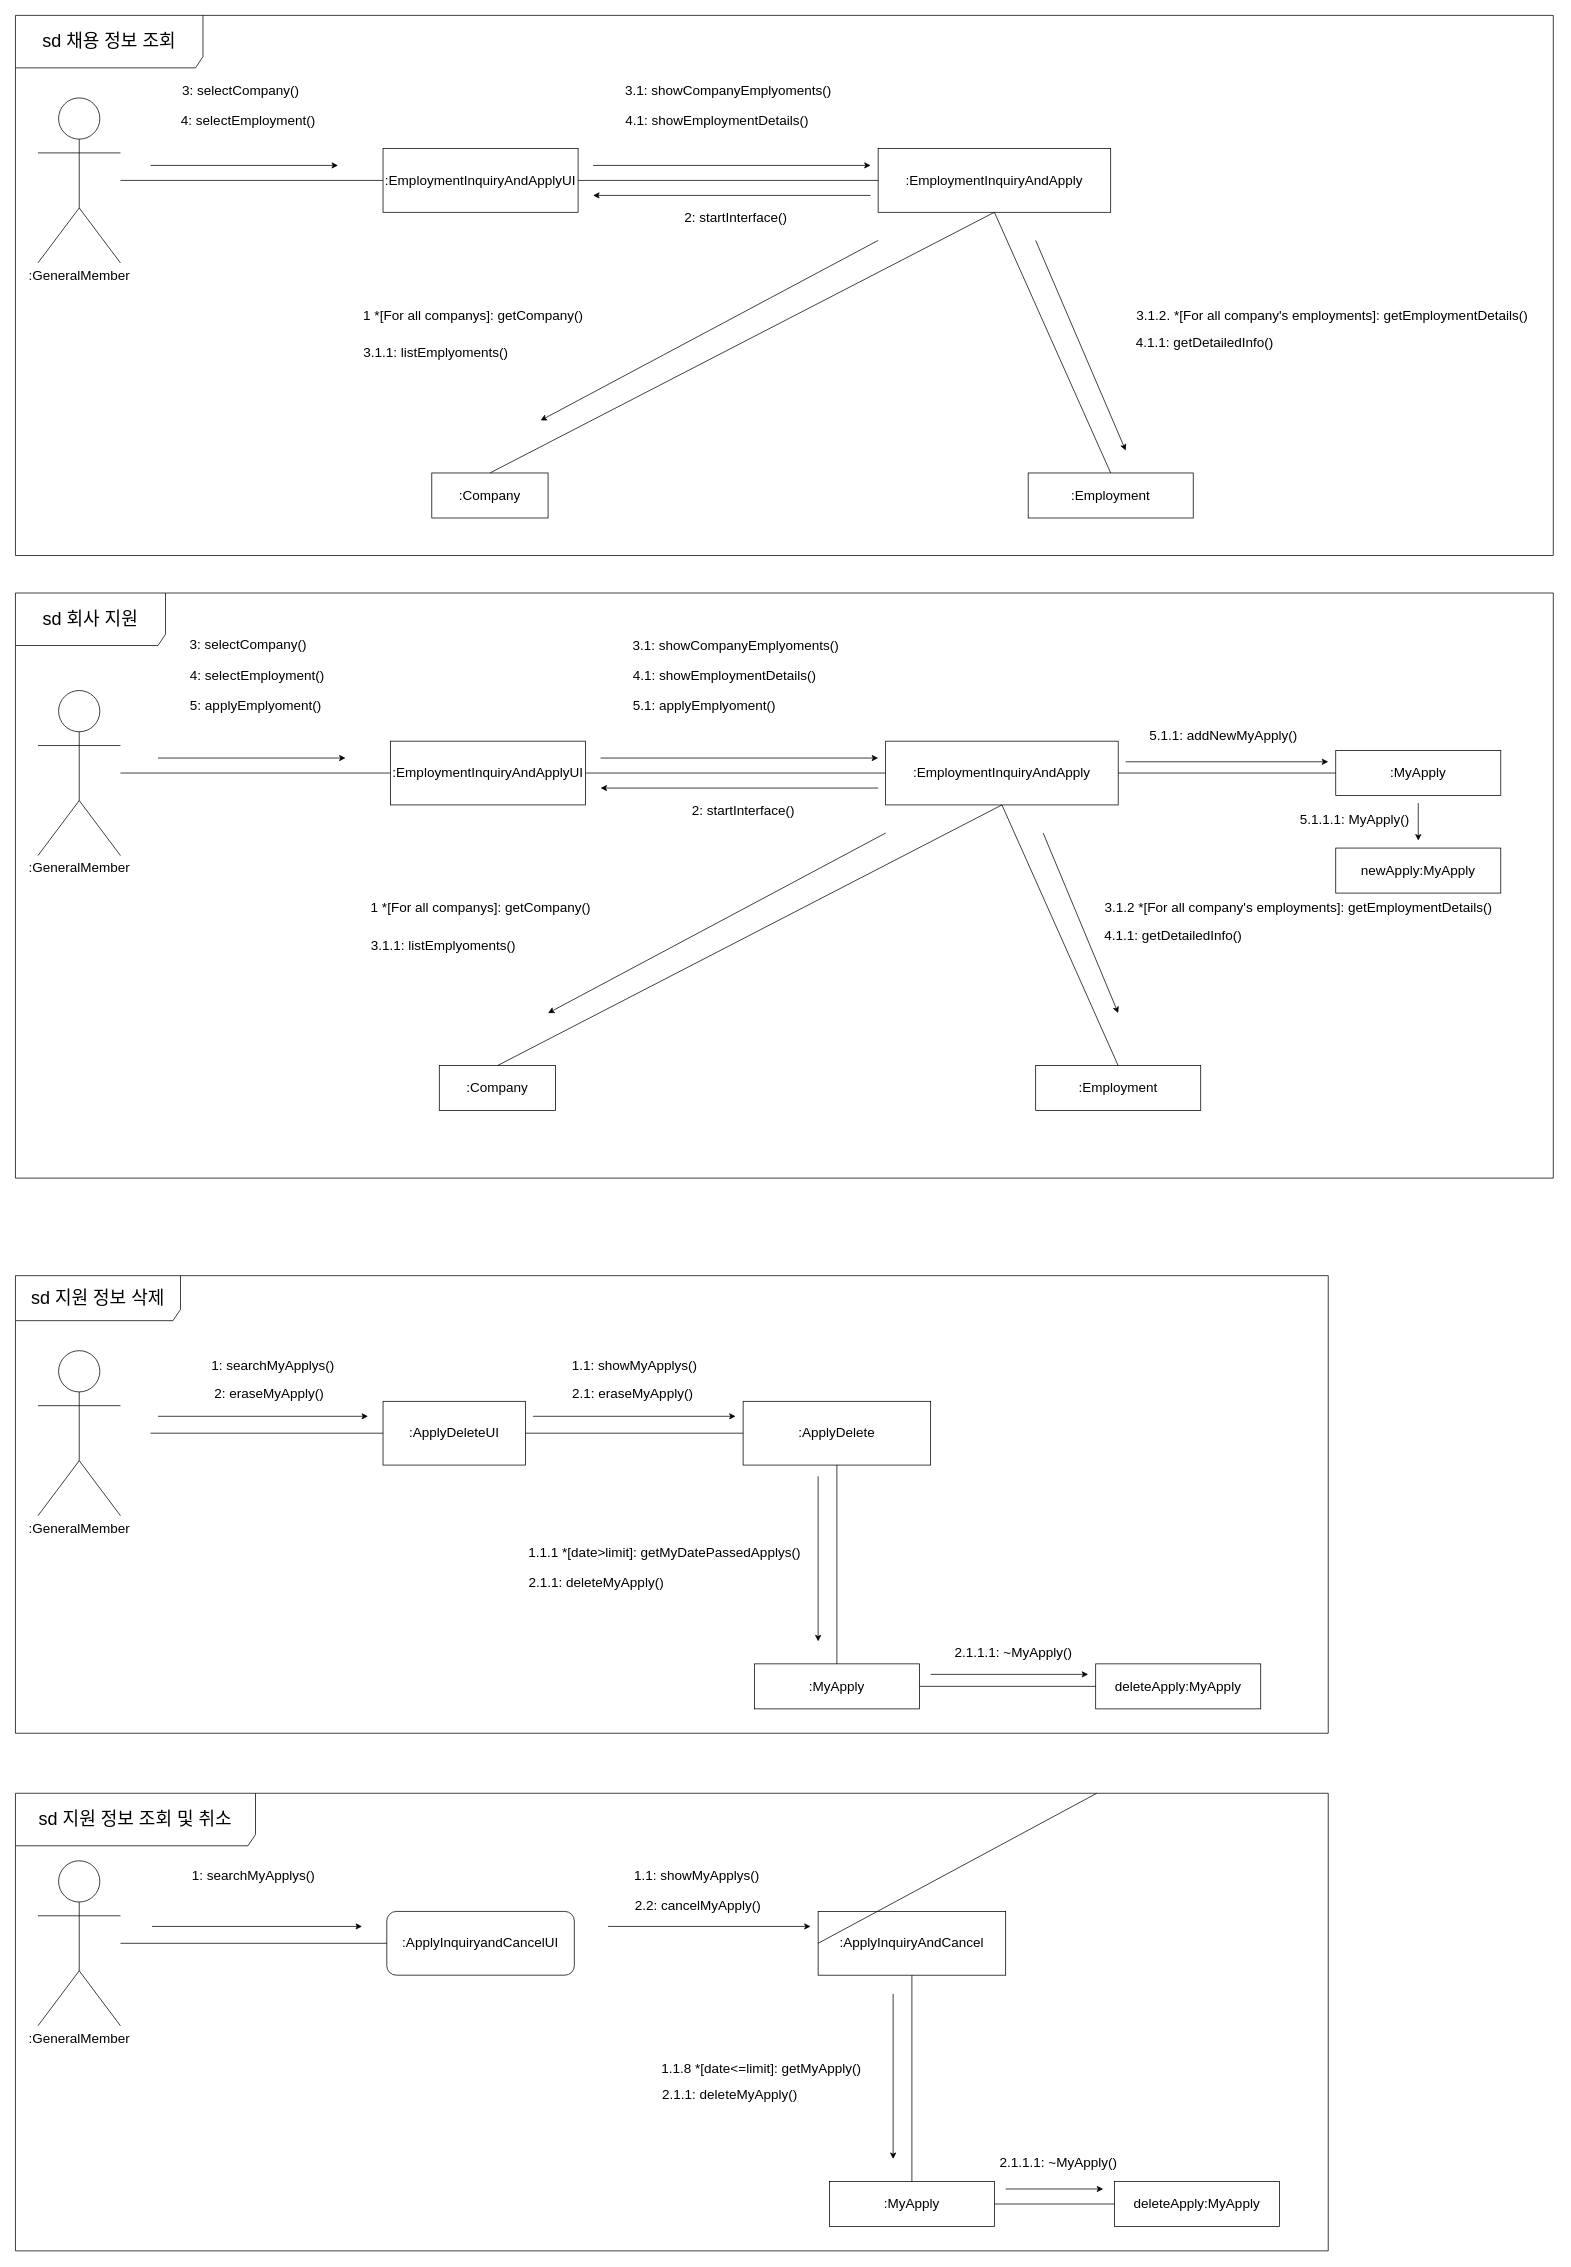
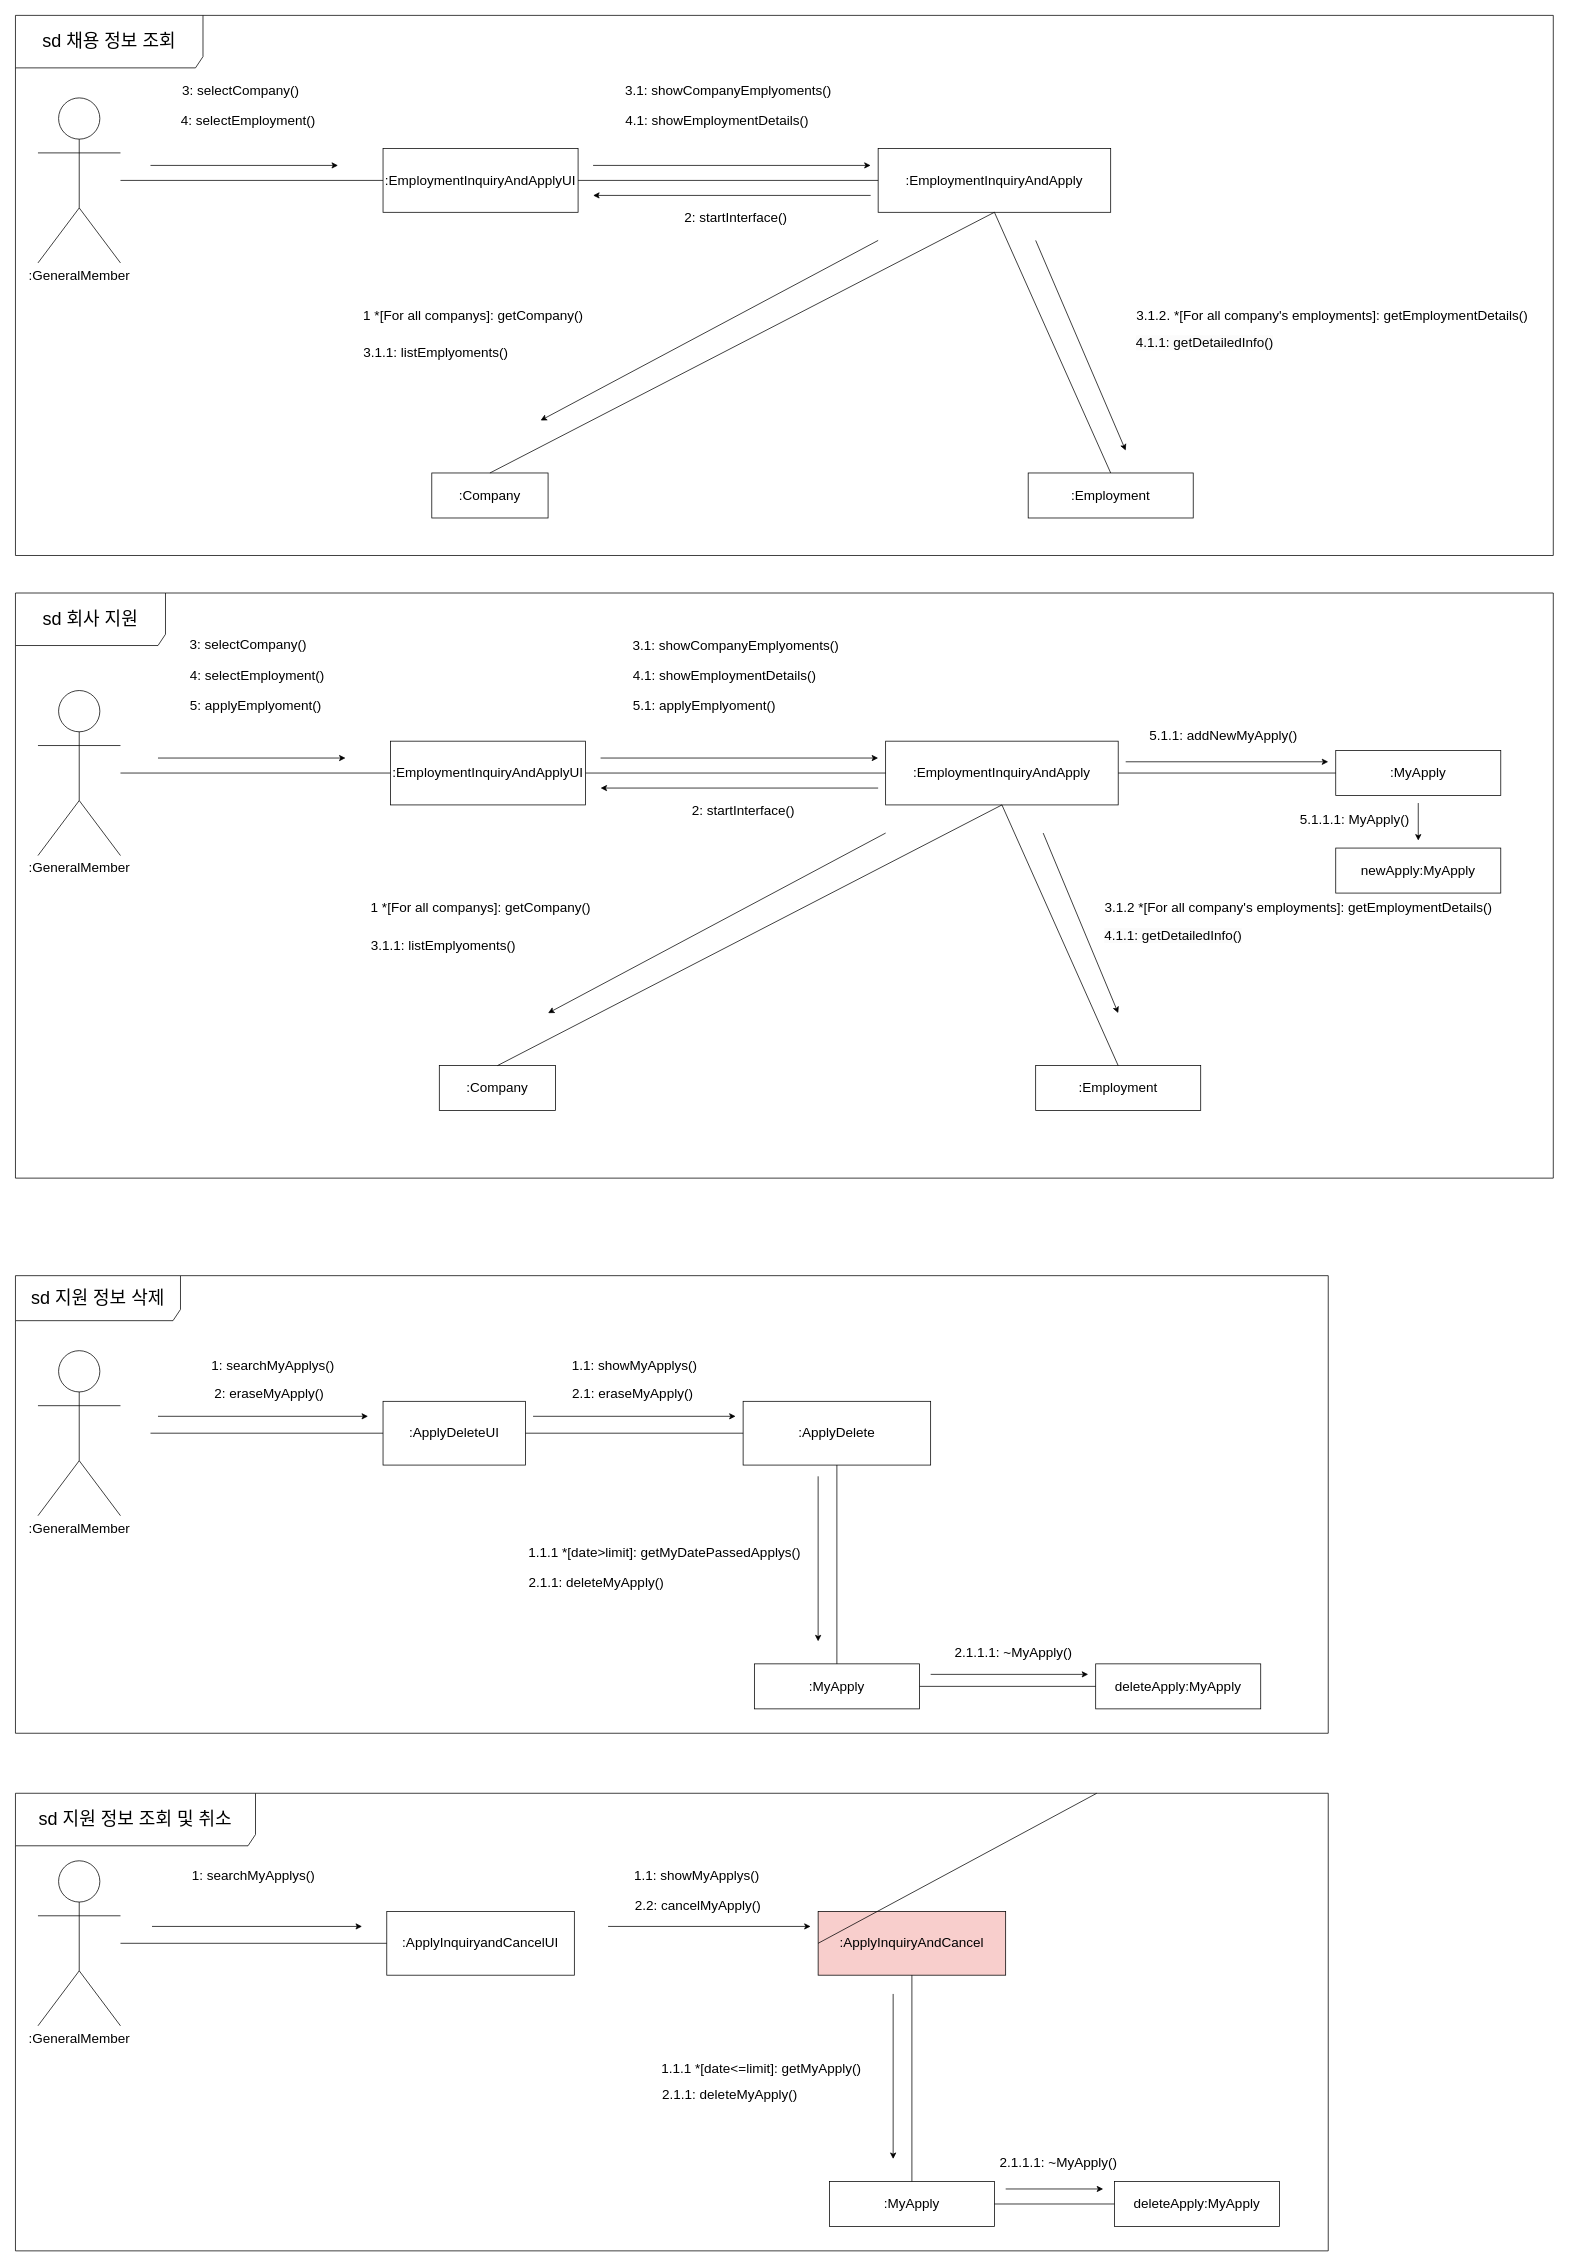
(480, 1943) -> (480, 1943)
(912, 1943) -> (912, 1943)
(761, 2069) -> (761, 2069)
